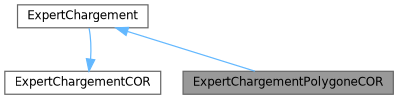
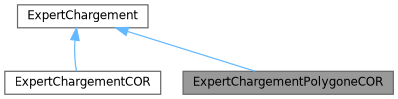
(91, 44) -> (75, 56)
